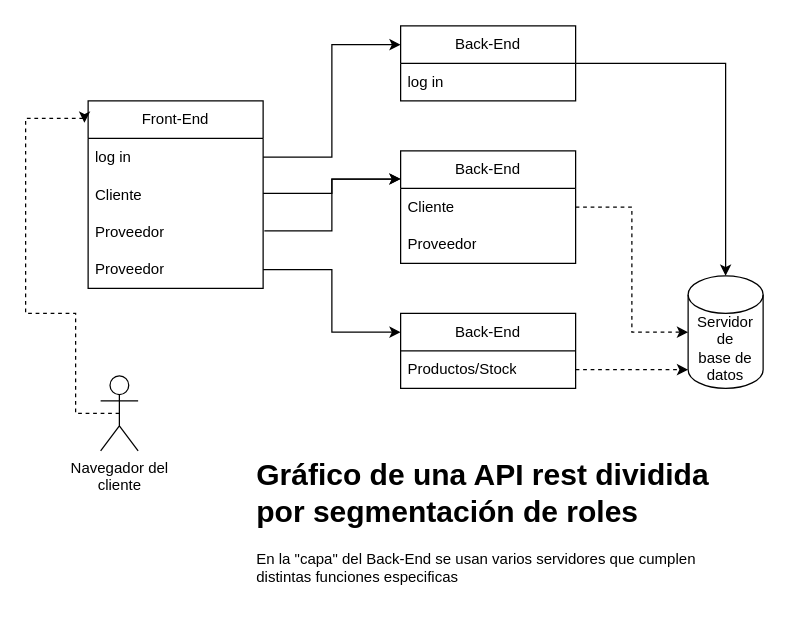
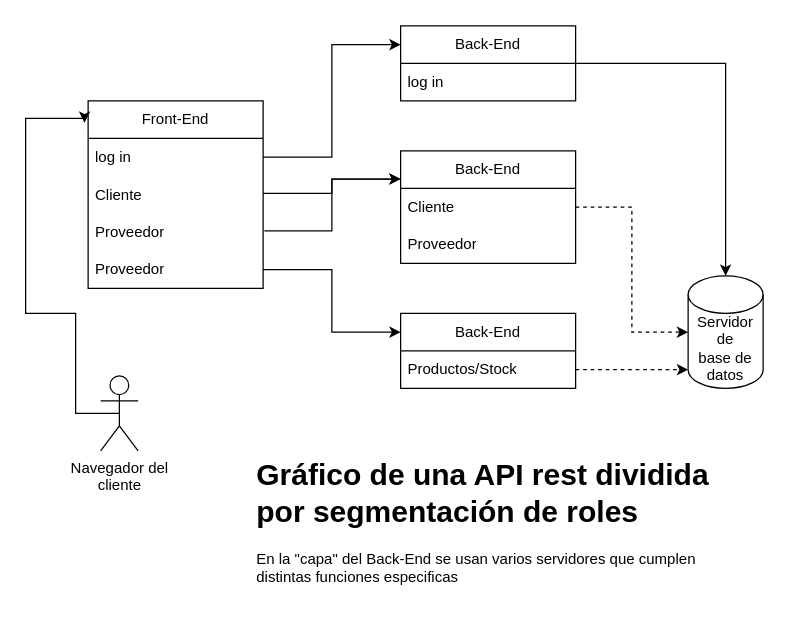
(26, 284) -> (26, 284)
